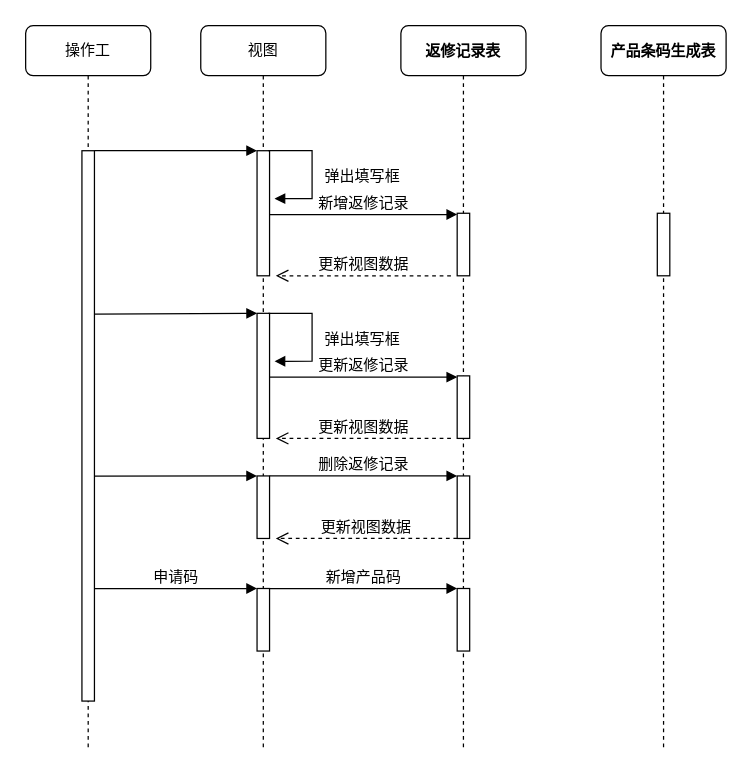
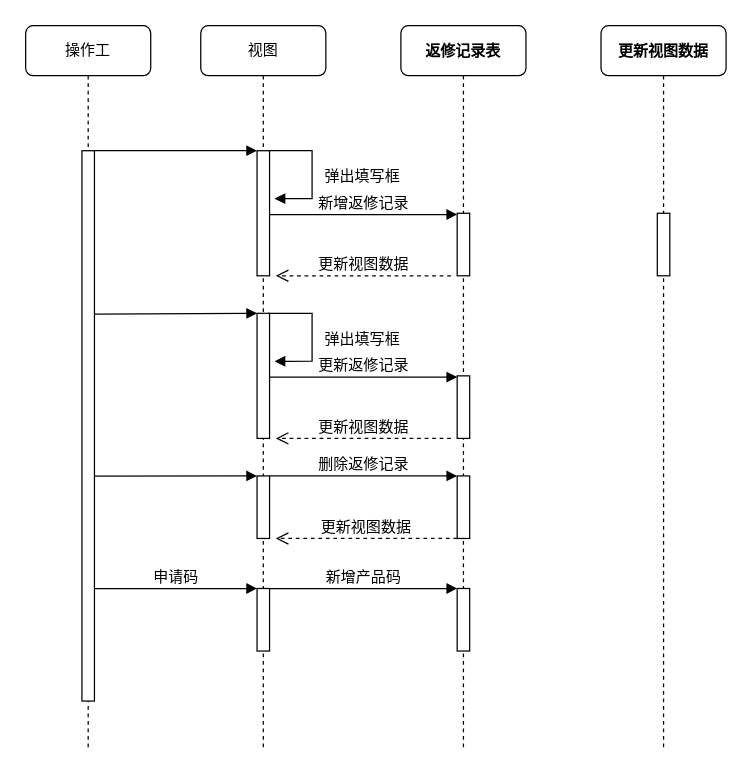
(663, 51) -> (663, 51)
